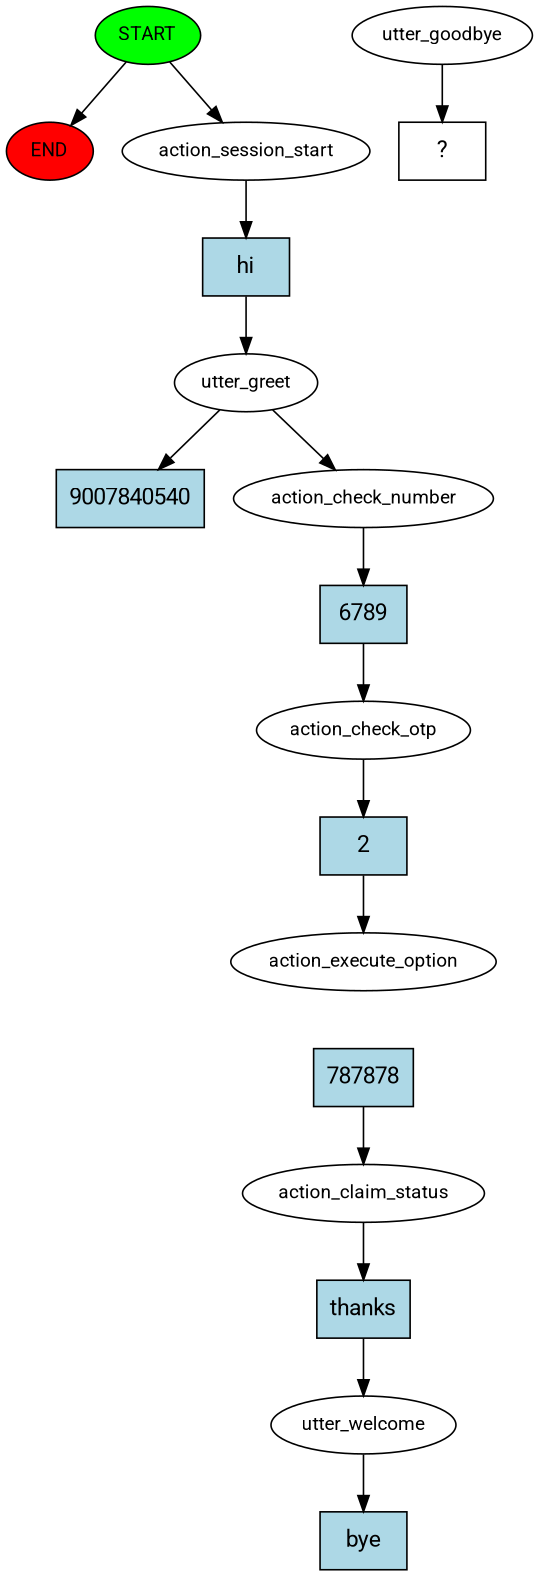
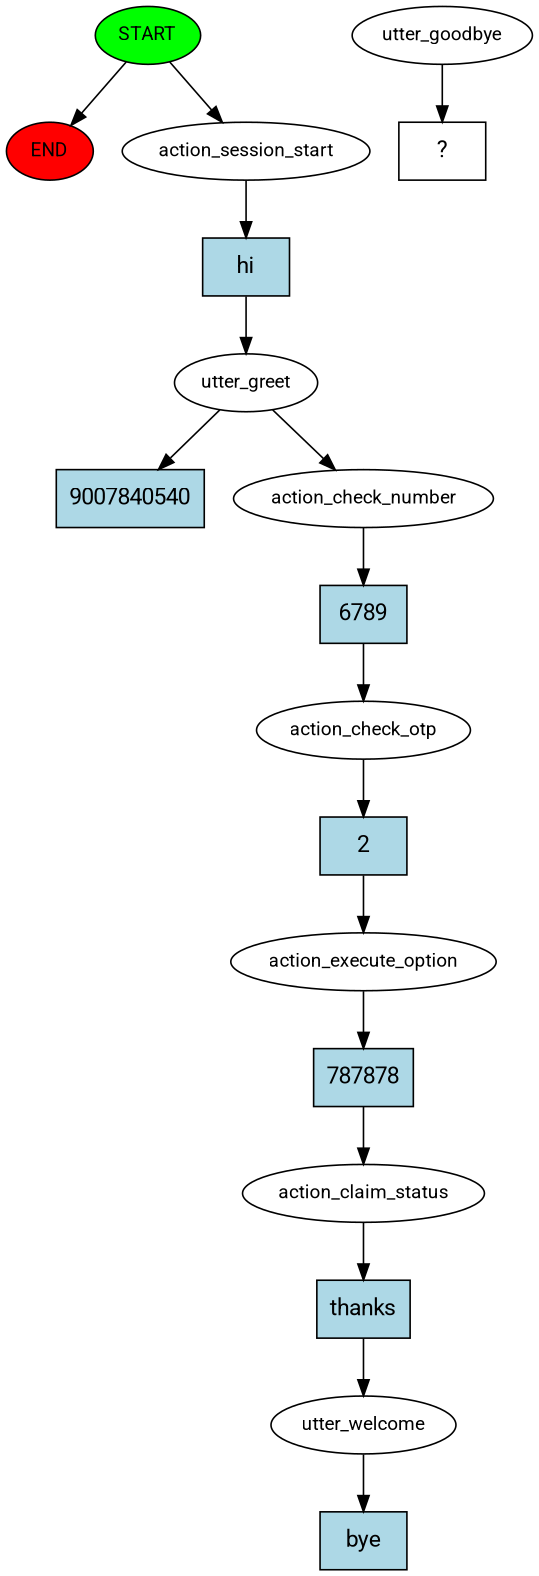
none -> (363, 1012)
